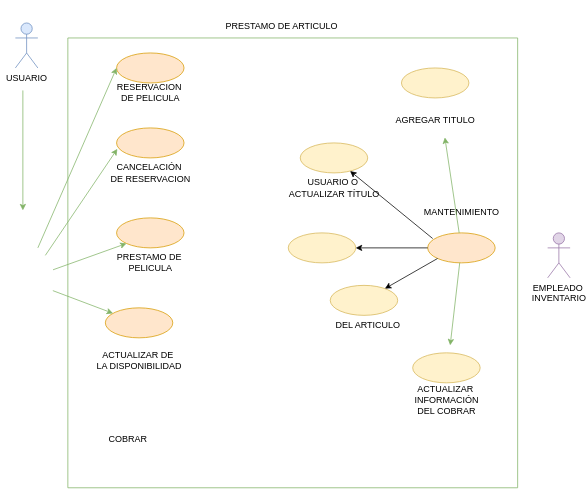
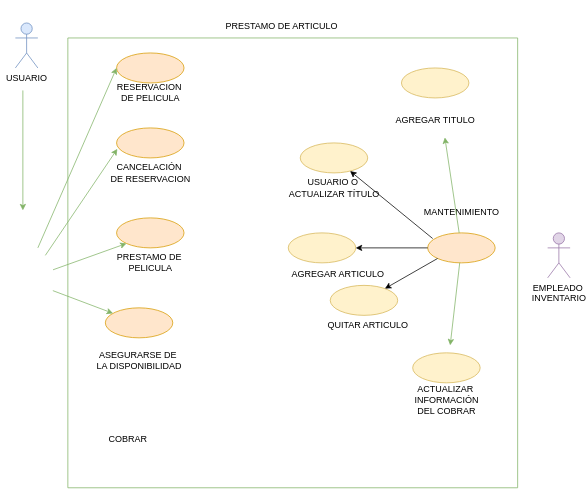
none -> (338, 274)
(368, 325) -> (368, 325)
(140, 360) -> (140, 360)
